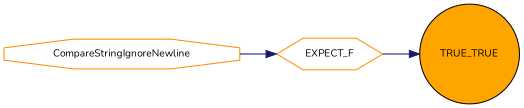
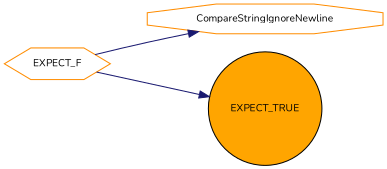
(253, 54) -> (142, 44)
(470, 54) -> (265, 109)
